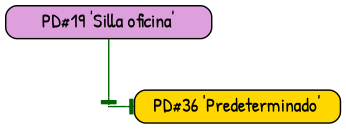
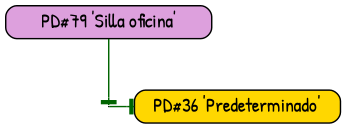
(109, 22) -> (109, 22)
